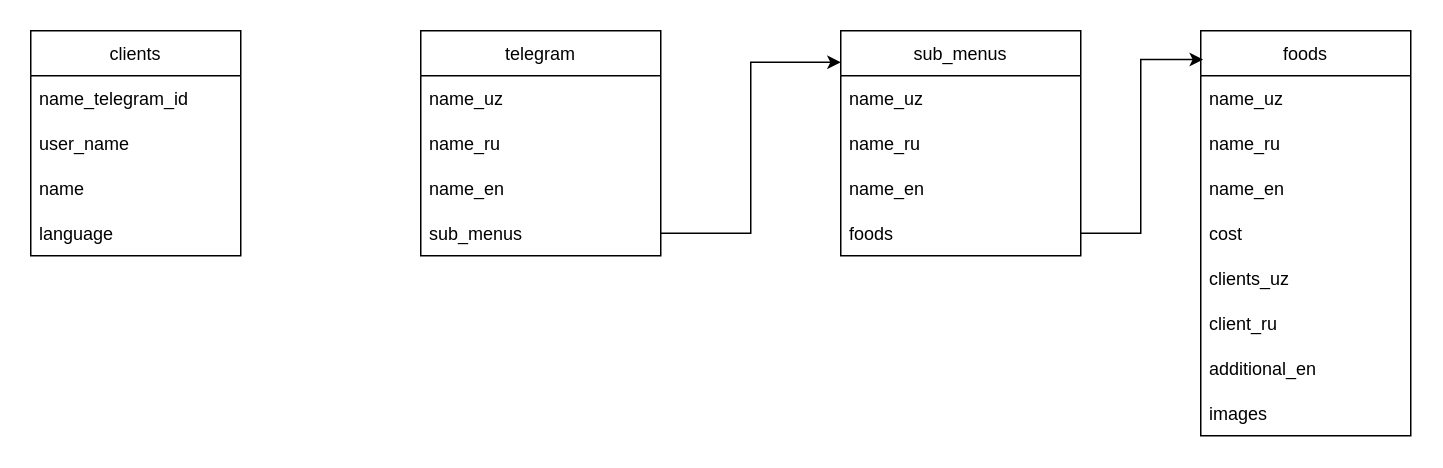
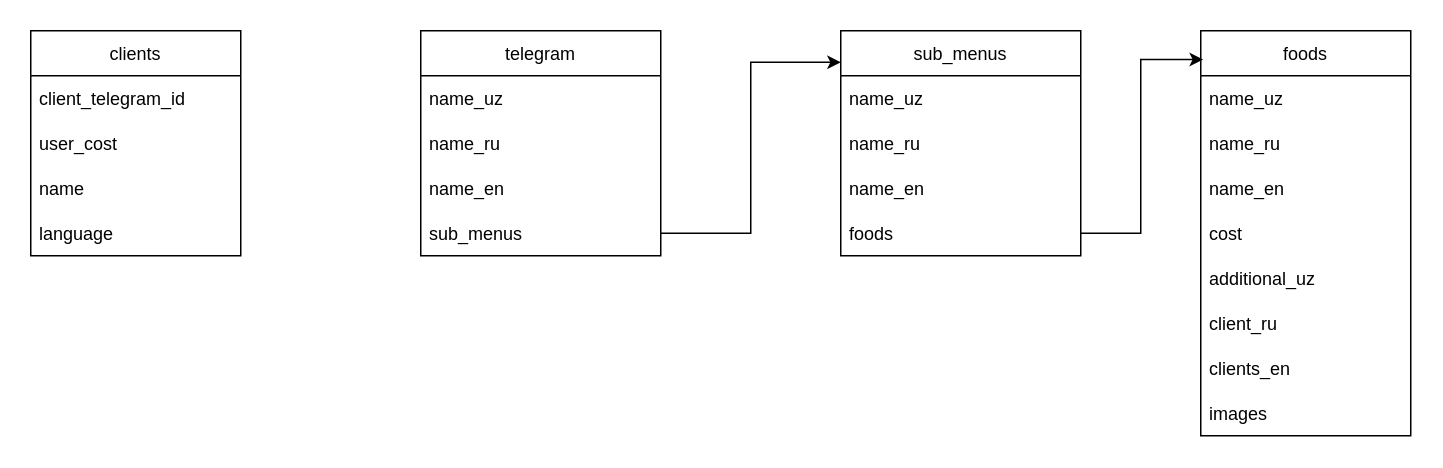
(115, 99) -> (120, 99)
(84, 144) -> (84, 144)
(1255, 279) -> (1268, 279)
(1268, 369) -> (1255, 369)
